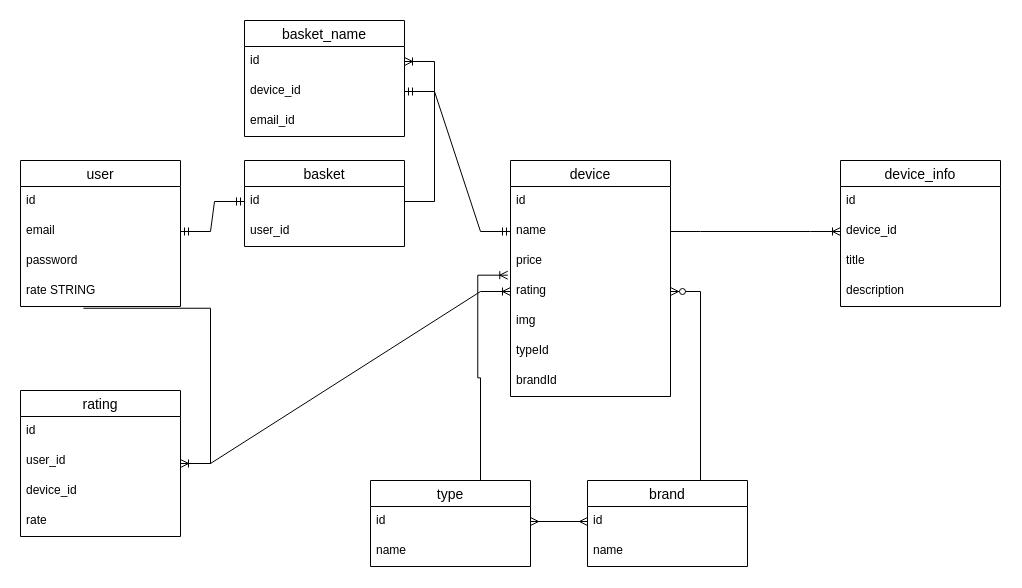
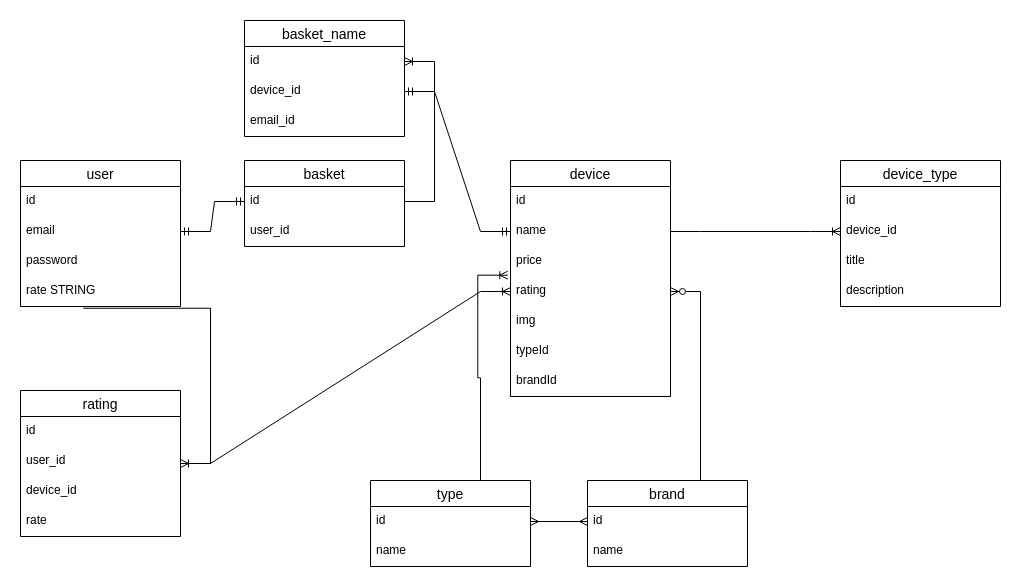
(920, 174) -> (920, 174)
